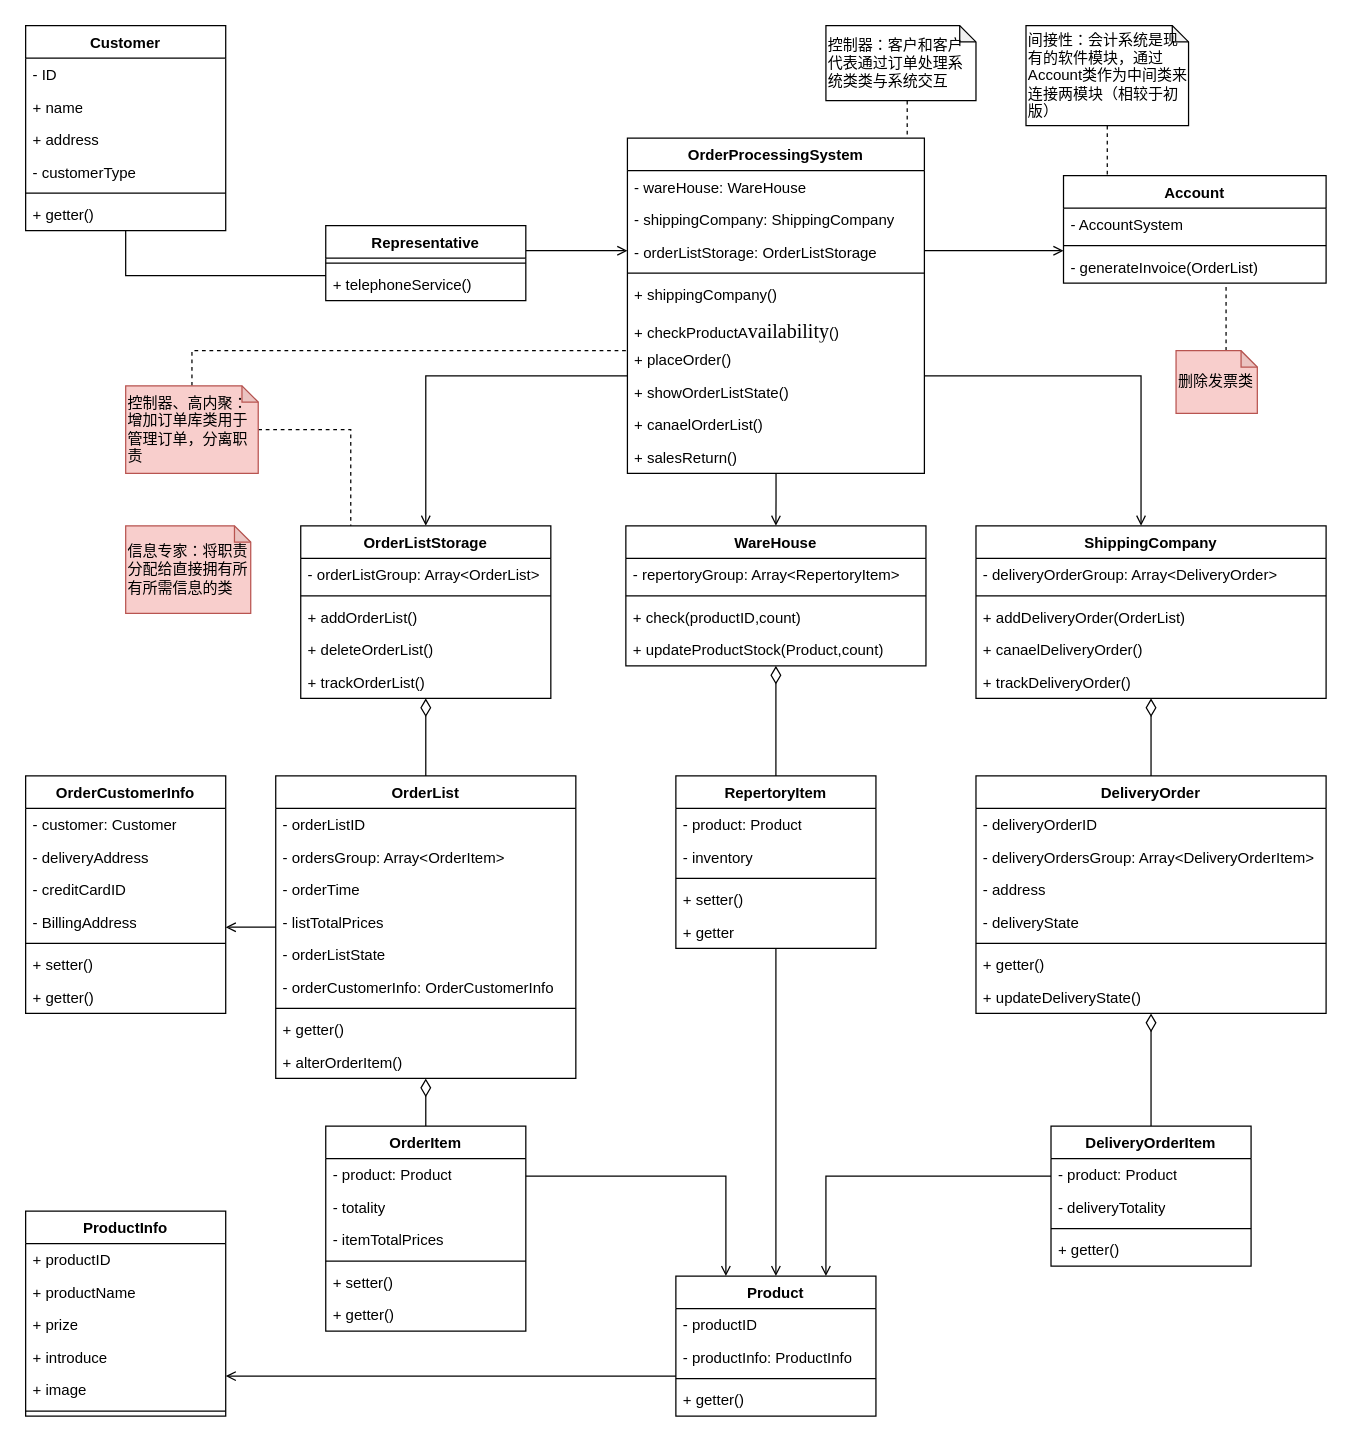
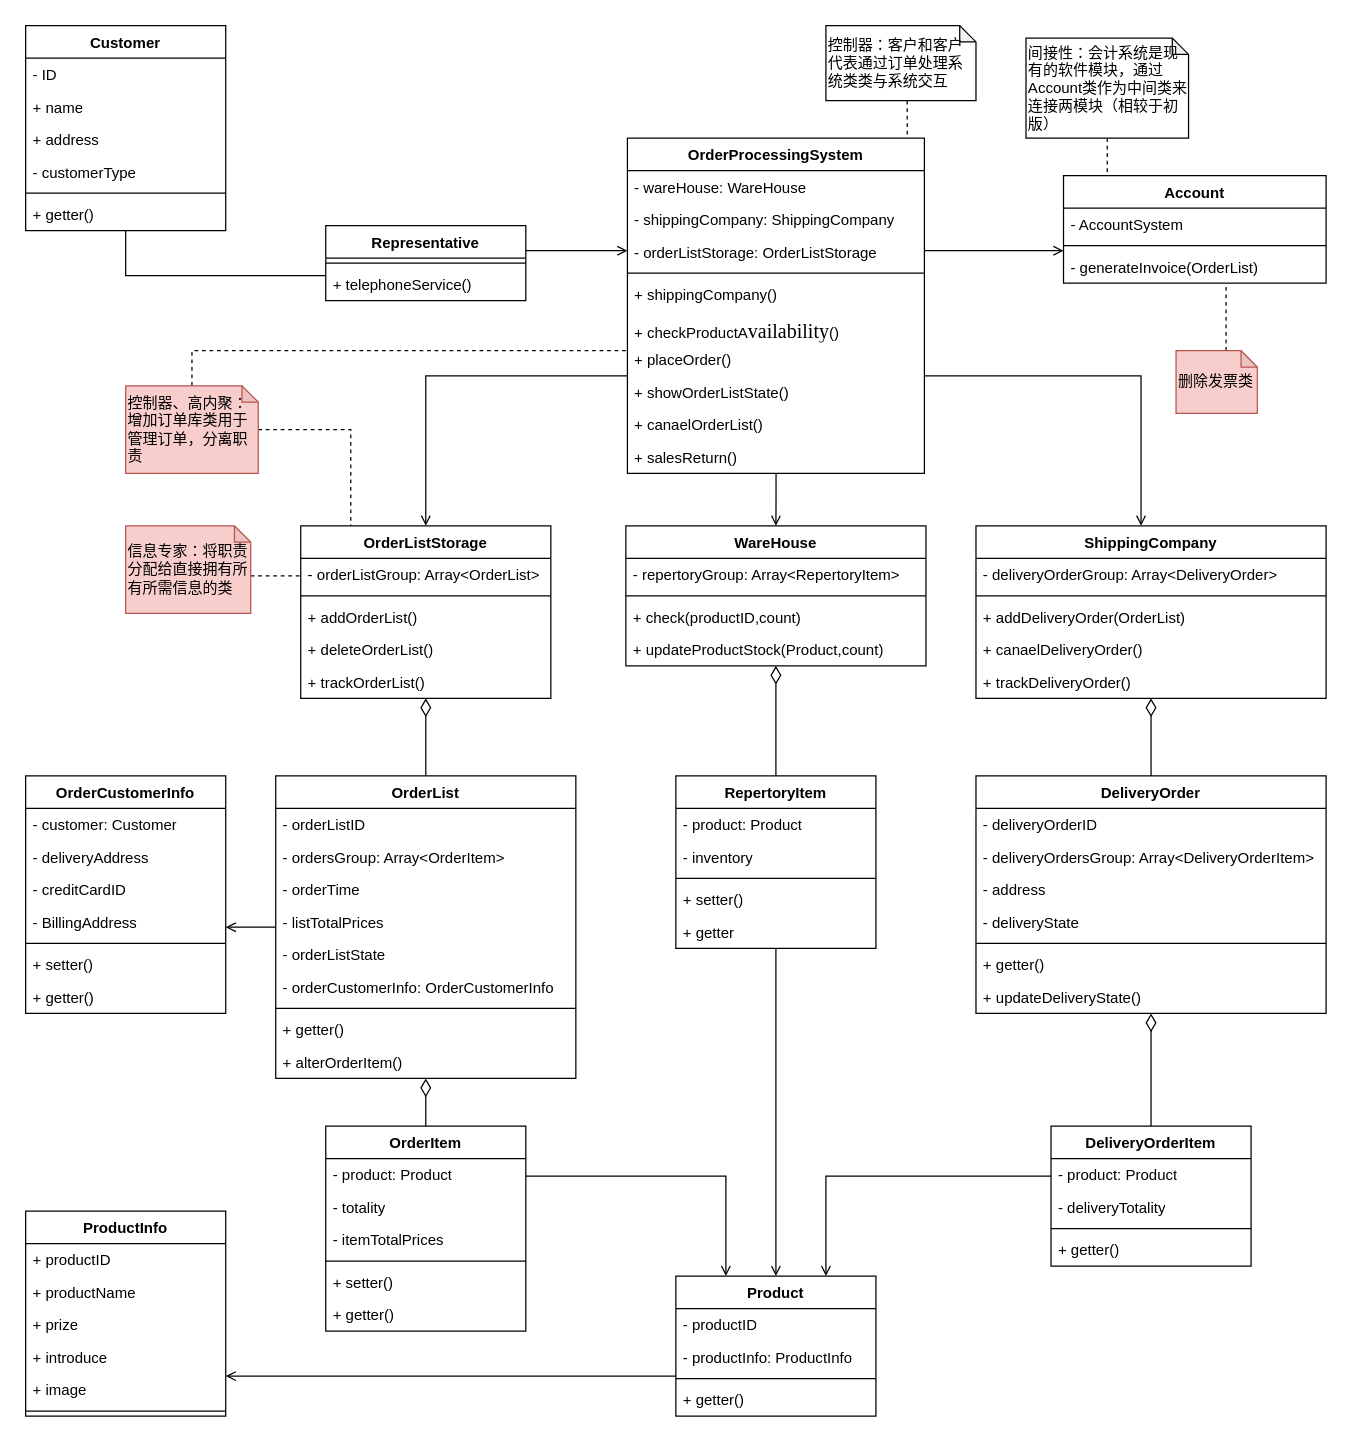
(1107, 76) -> (1107, 88)
none -> (274, 576)
